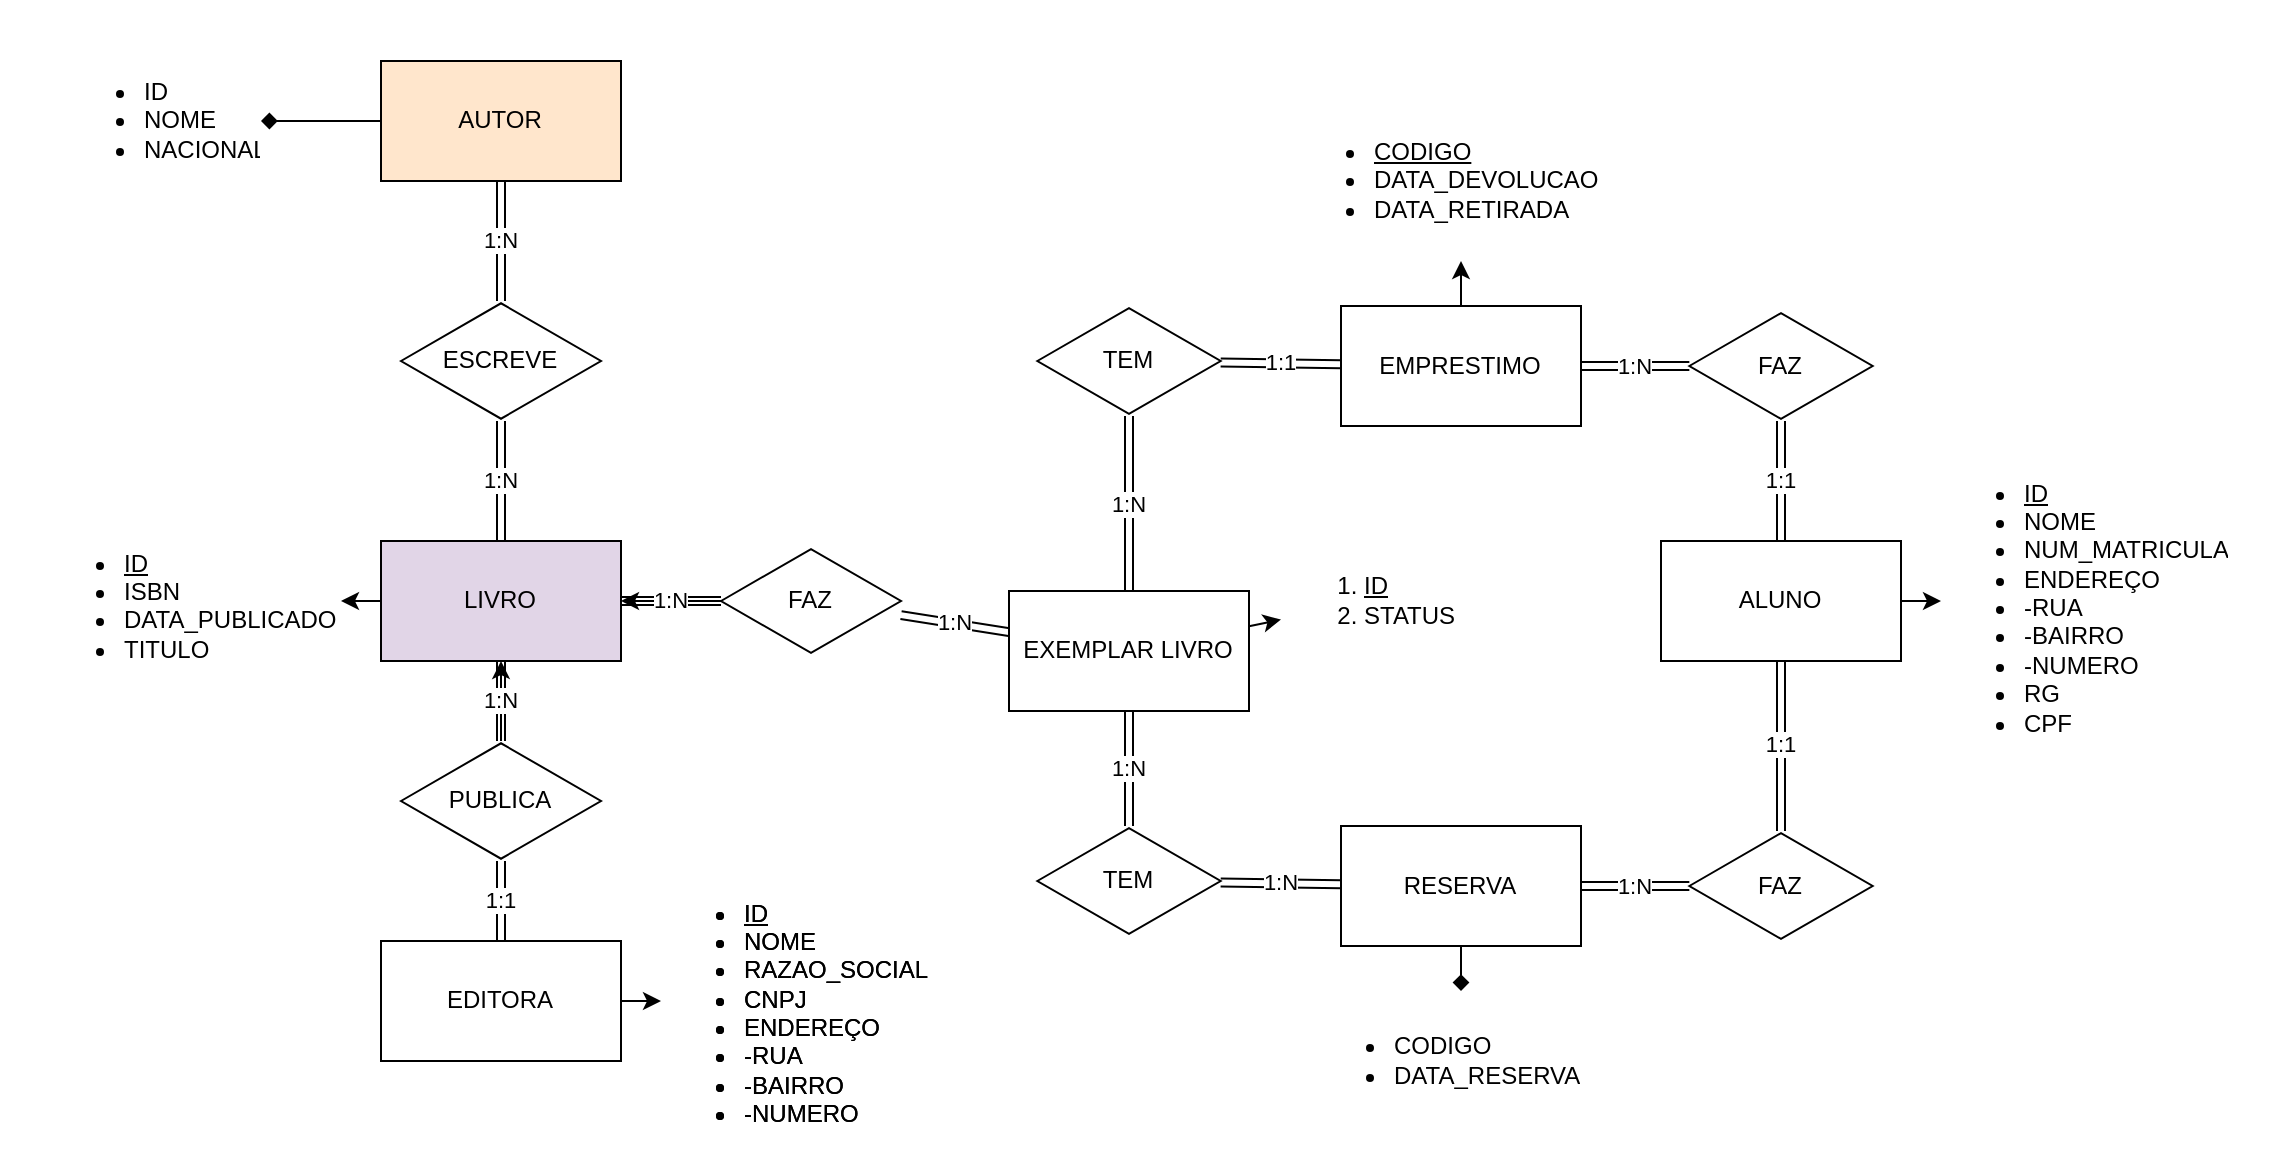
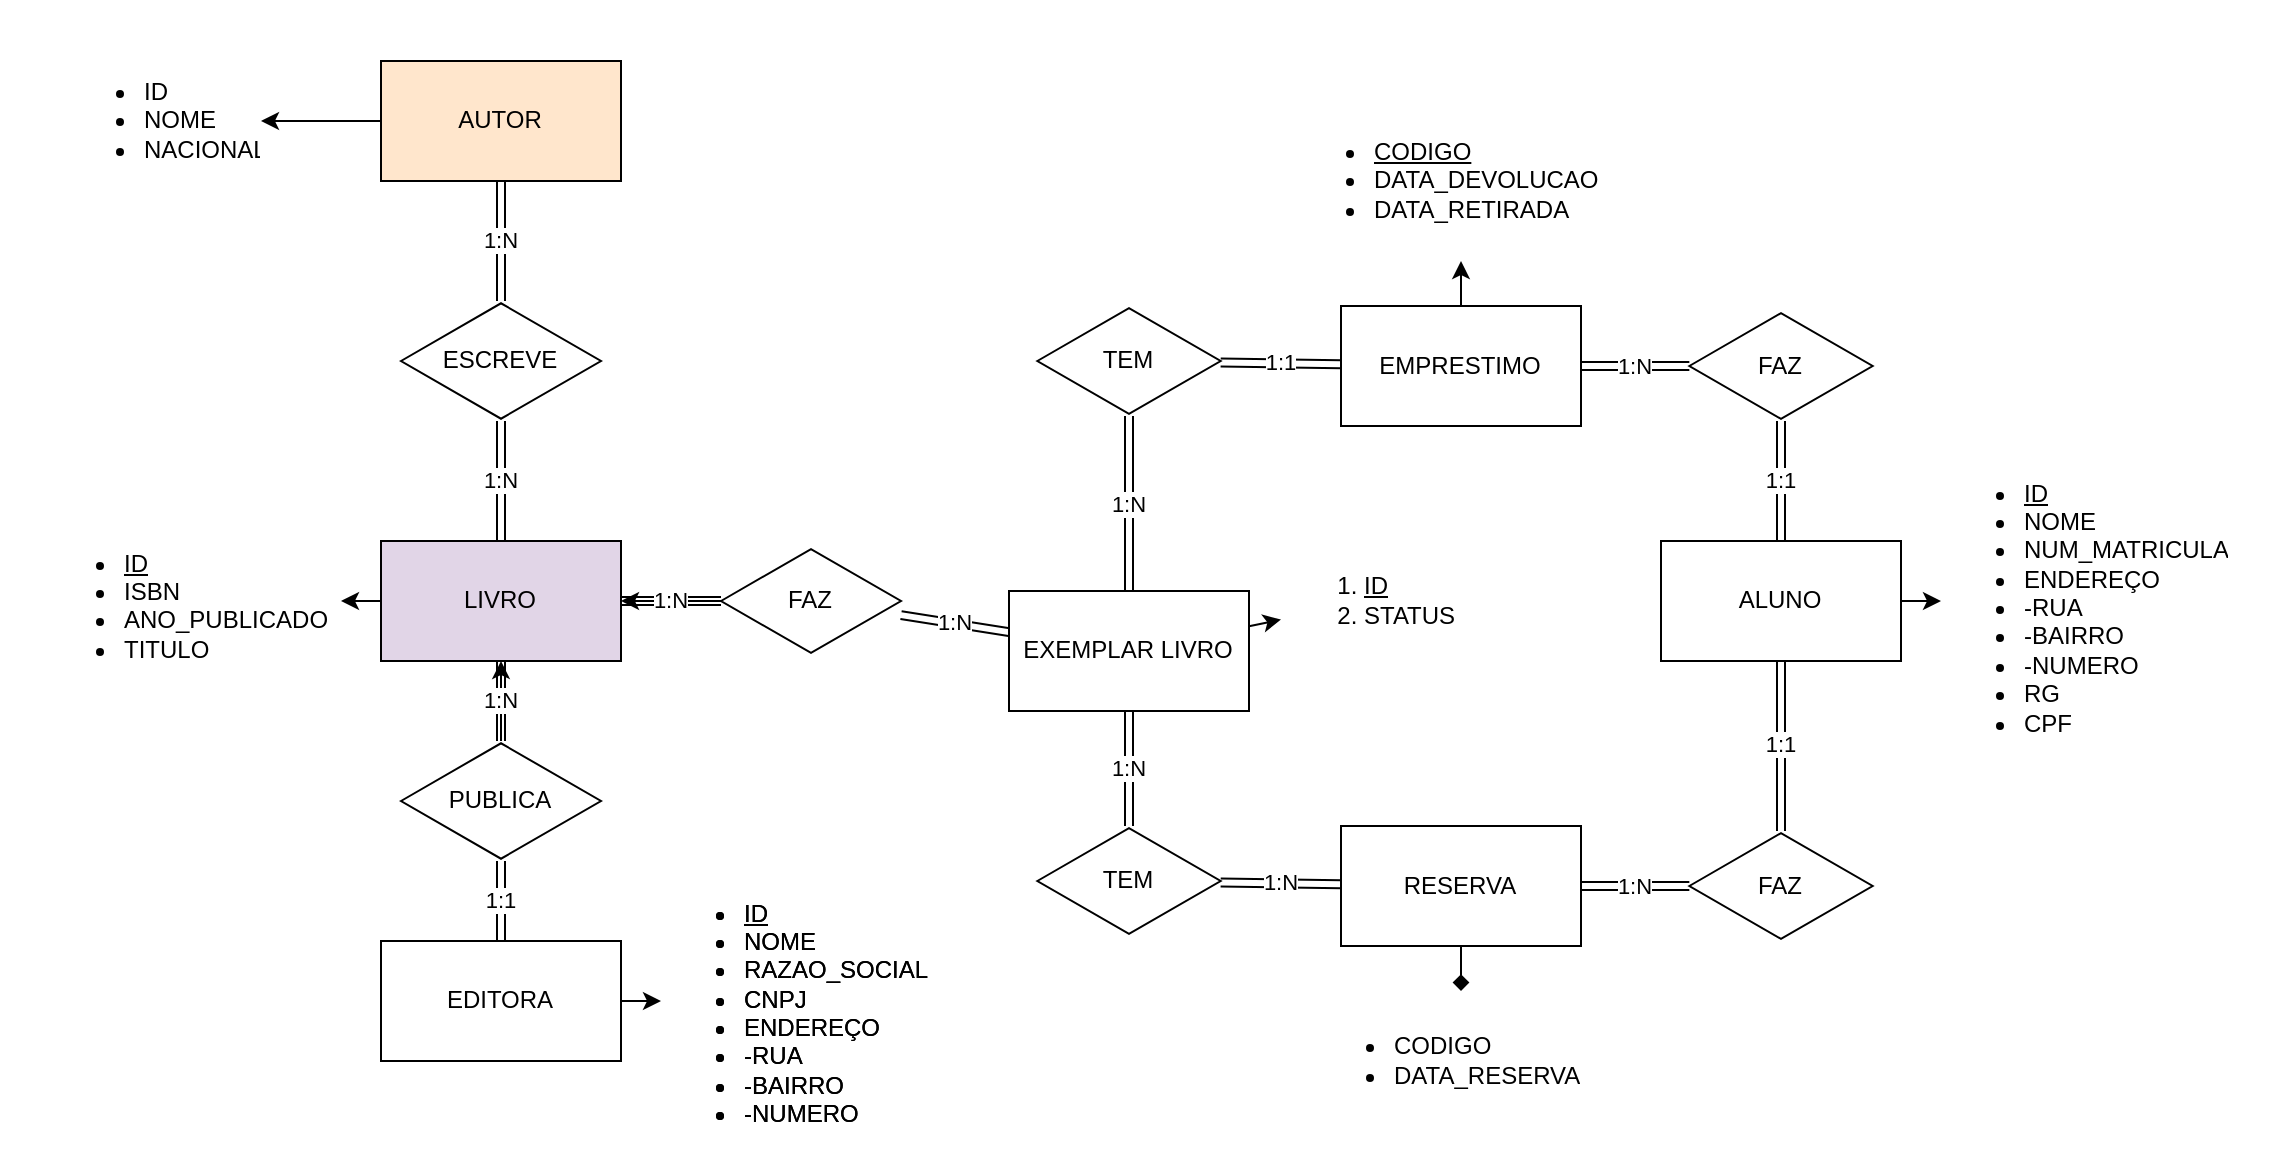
(277, 121) -> (276, 121)
(139, 601) -> (132, 601)
